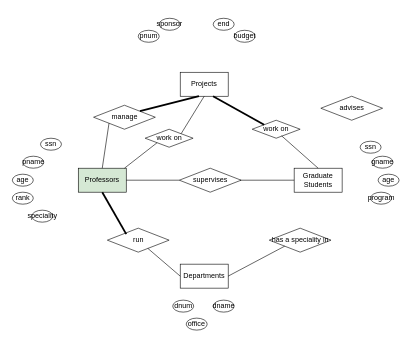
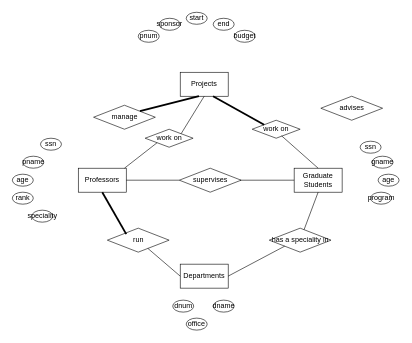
none -> (197, 18)
(106, 145) -> none
(102, 180) -> (102, 180)
none -> (311, 211)
